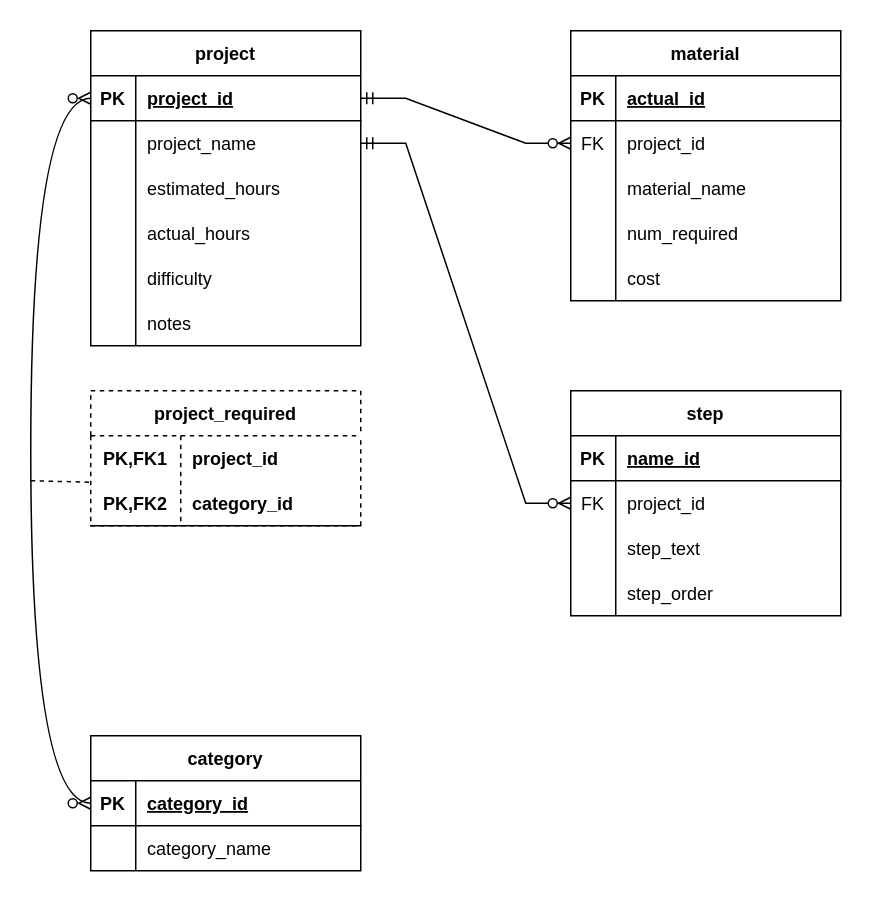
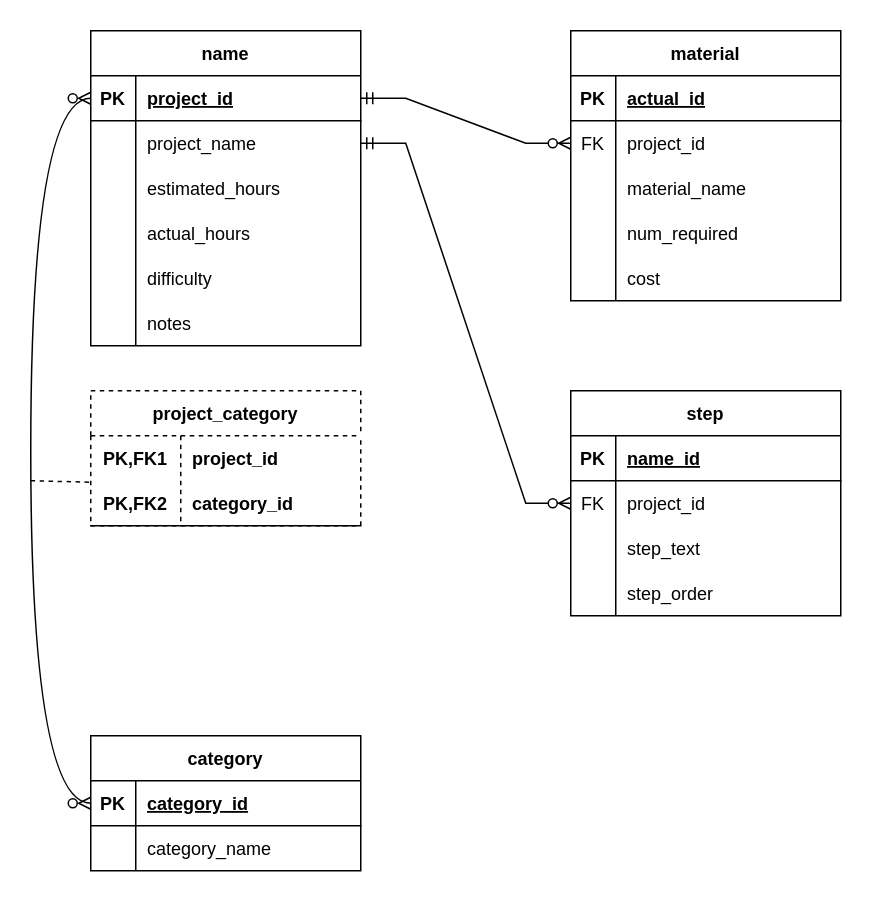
(225, 54) -> (225, 54)
(225, 414) -> (225, 414)
